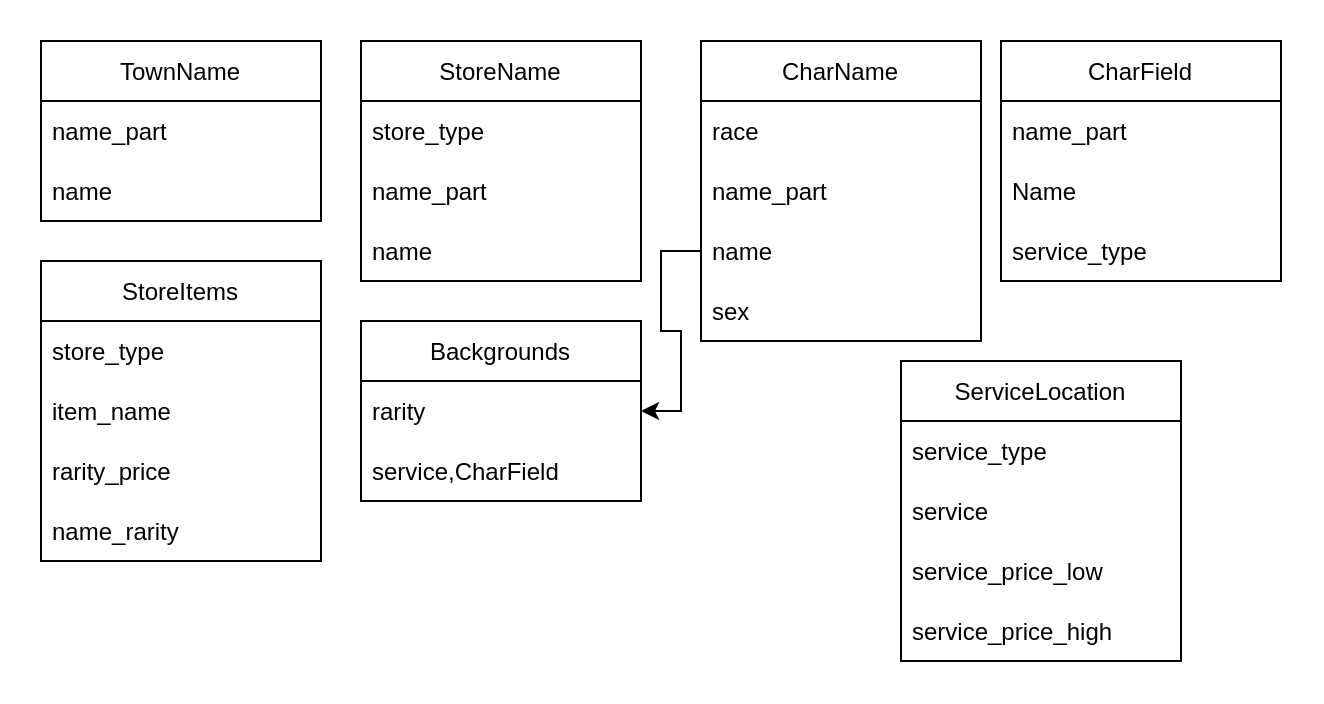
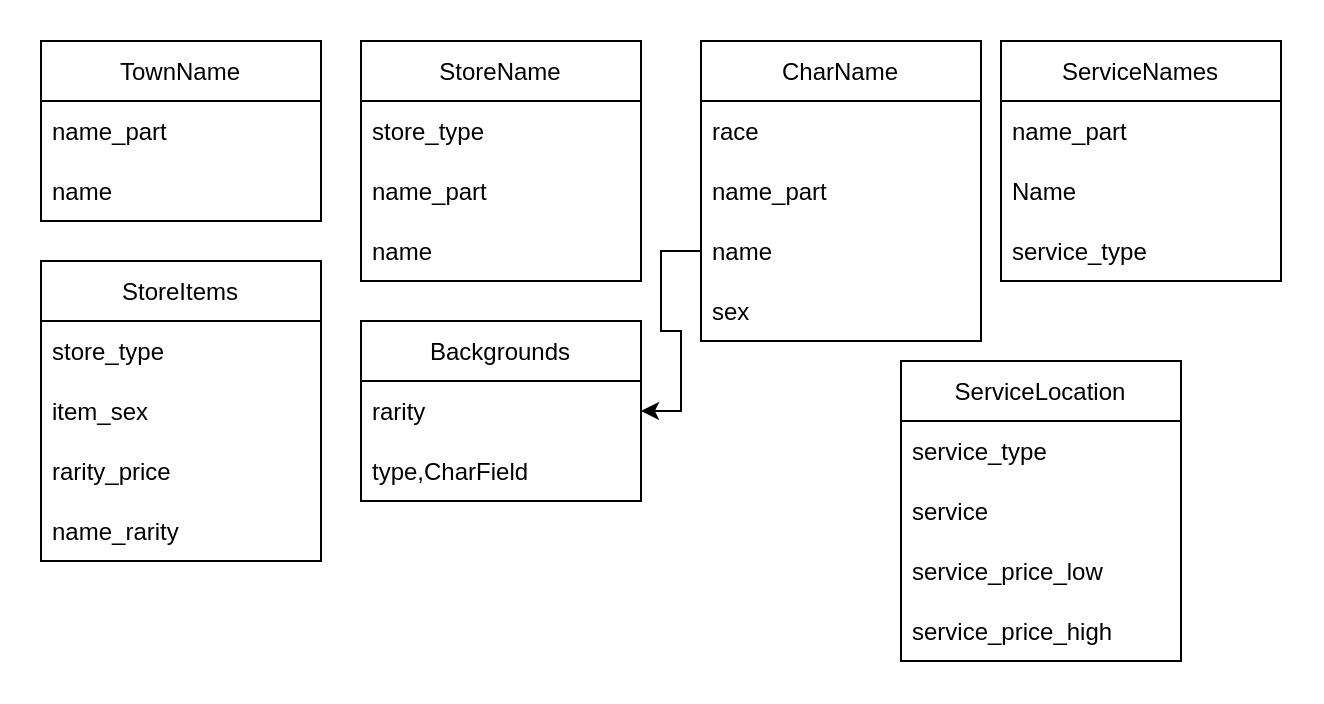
(1140, 72) -> (1140, 72)
(109, 412) -> (103, 412)
(474, 472) -> (457, 472)
